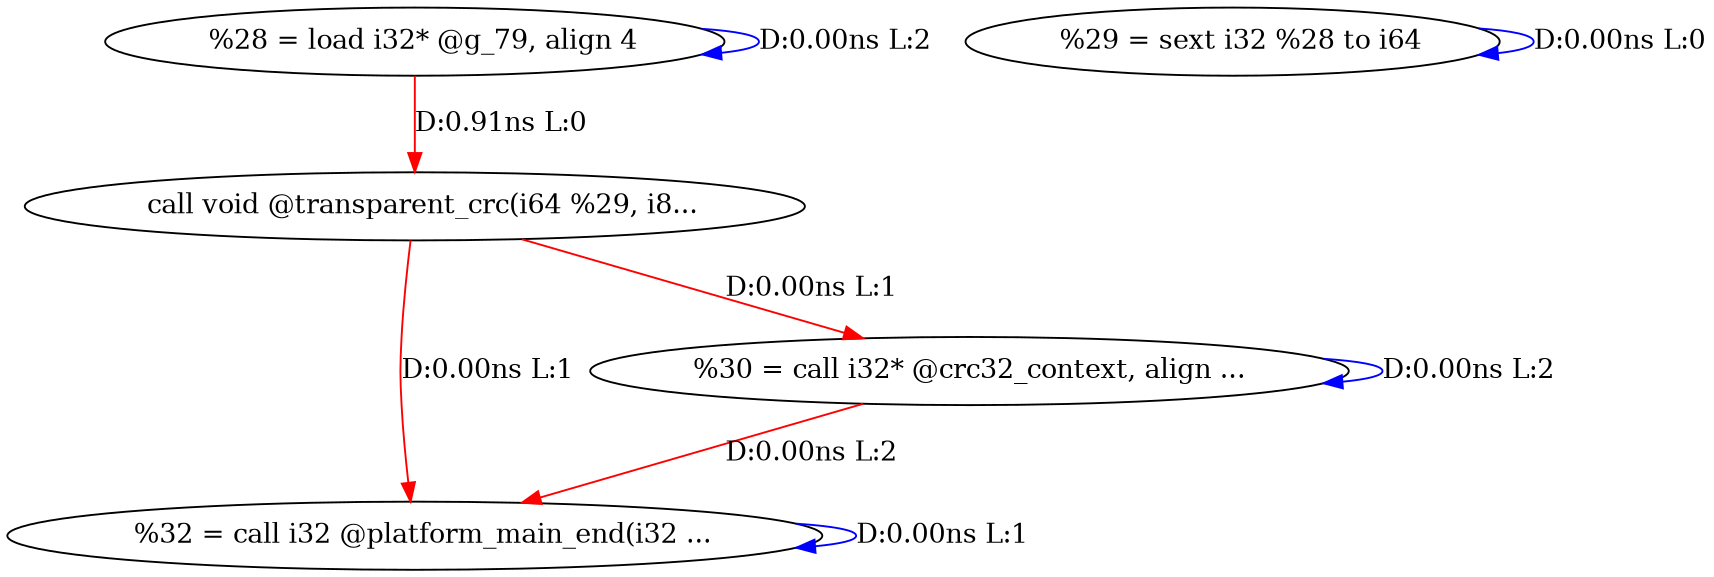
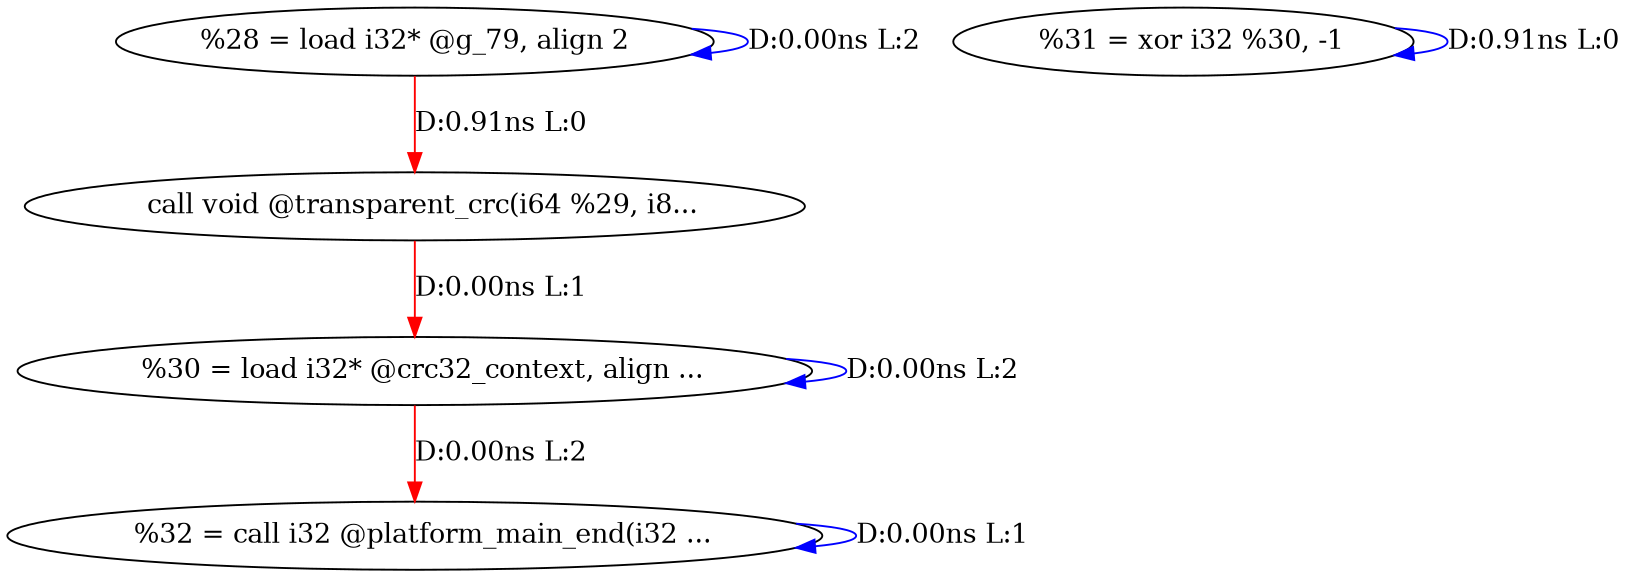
(415, 42) -> (415, 42)
none -> (1183, 42)
(1233, 42) -> none
(401, 361) -> none
(969, 371) -> (415, 371)
